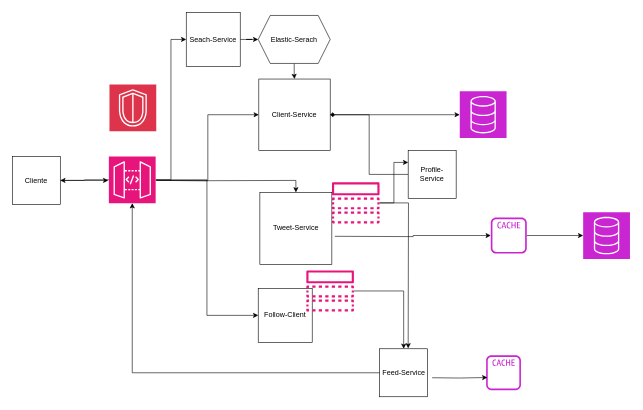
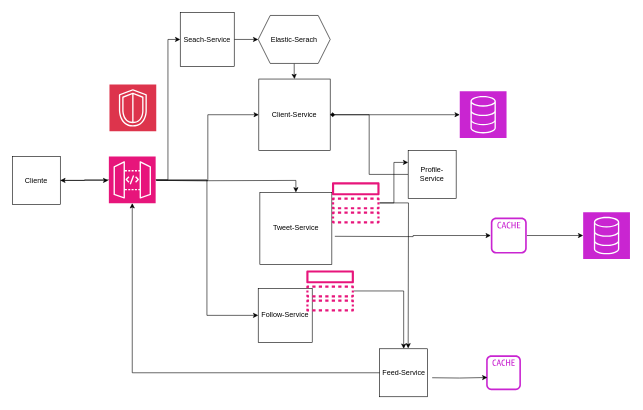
(213, 39) -> (207, 39)
(285, 315) -> (285, 315)
